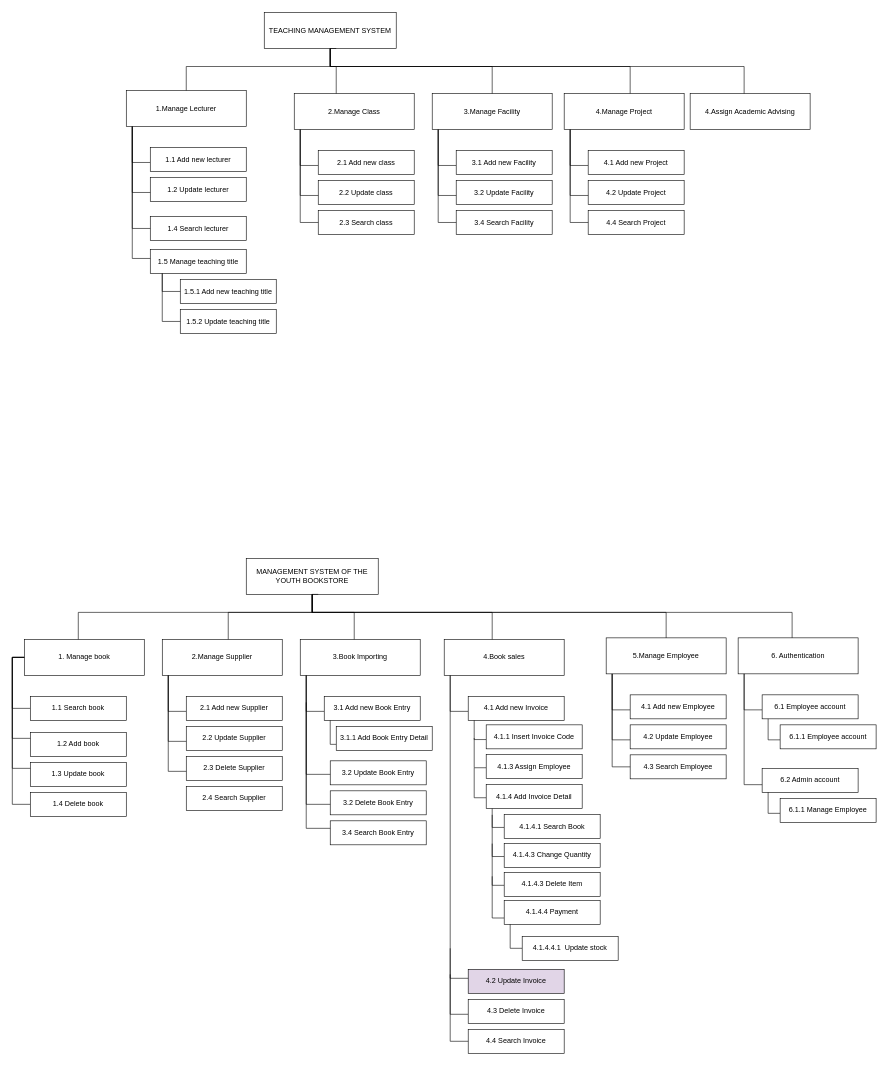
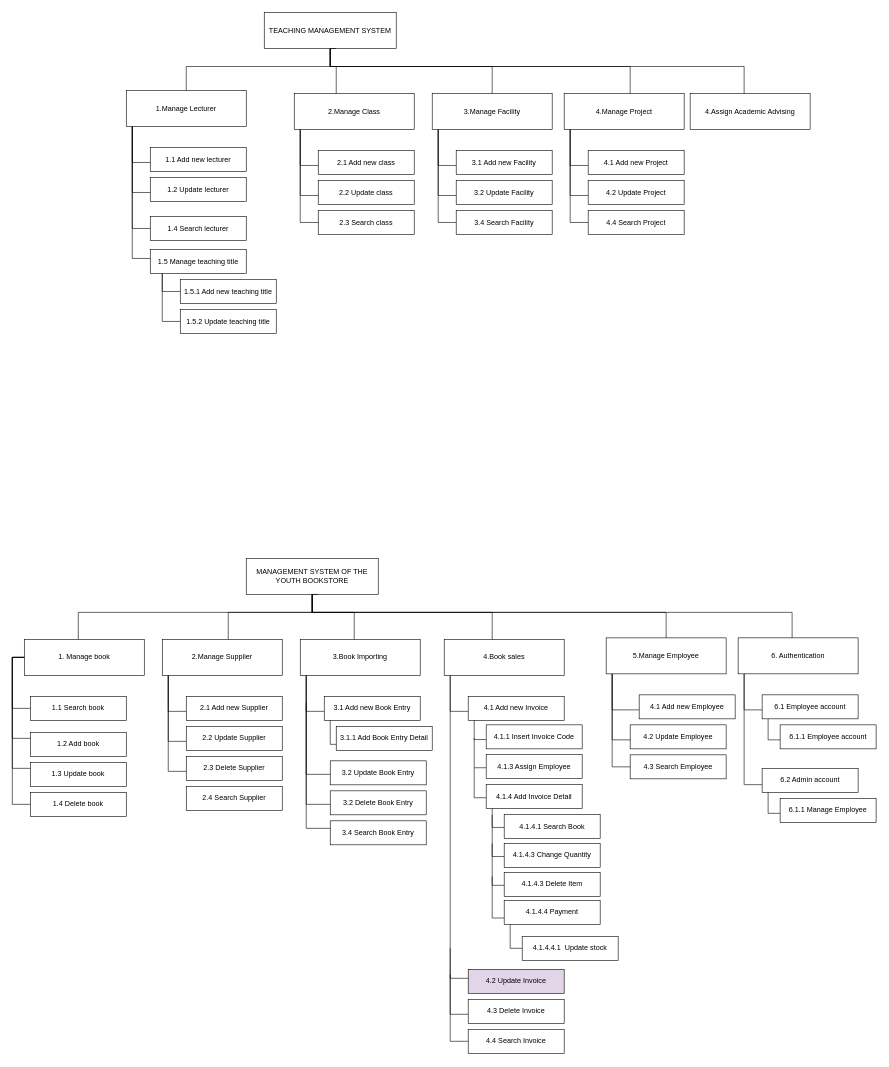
(678, 707) -> (687, 707)
